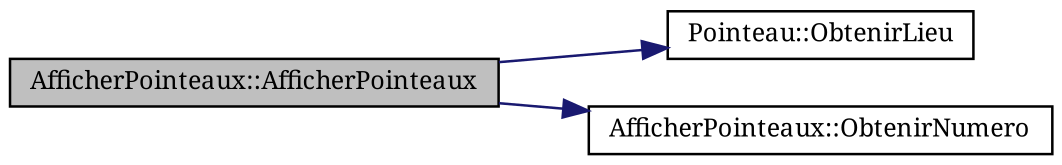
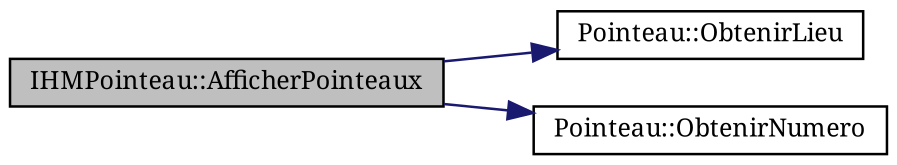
(254, 83) -> (227, 83)
(821, 130) -> (710, 130)
